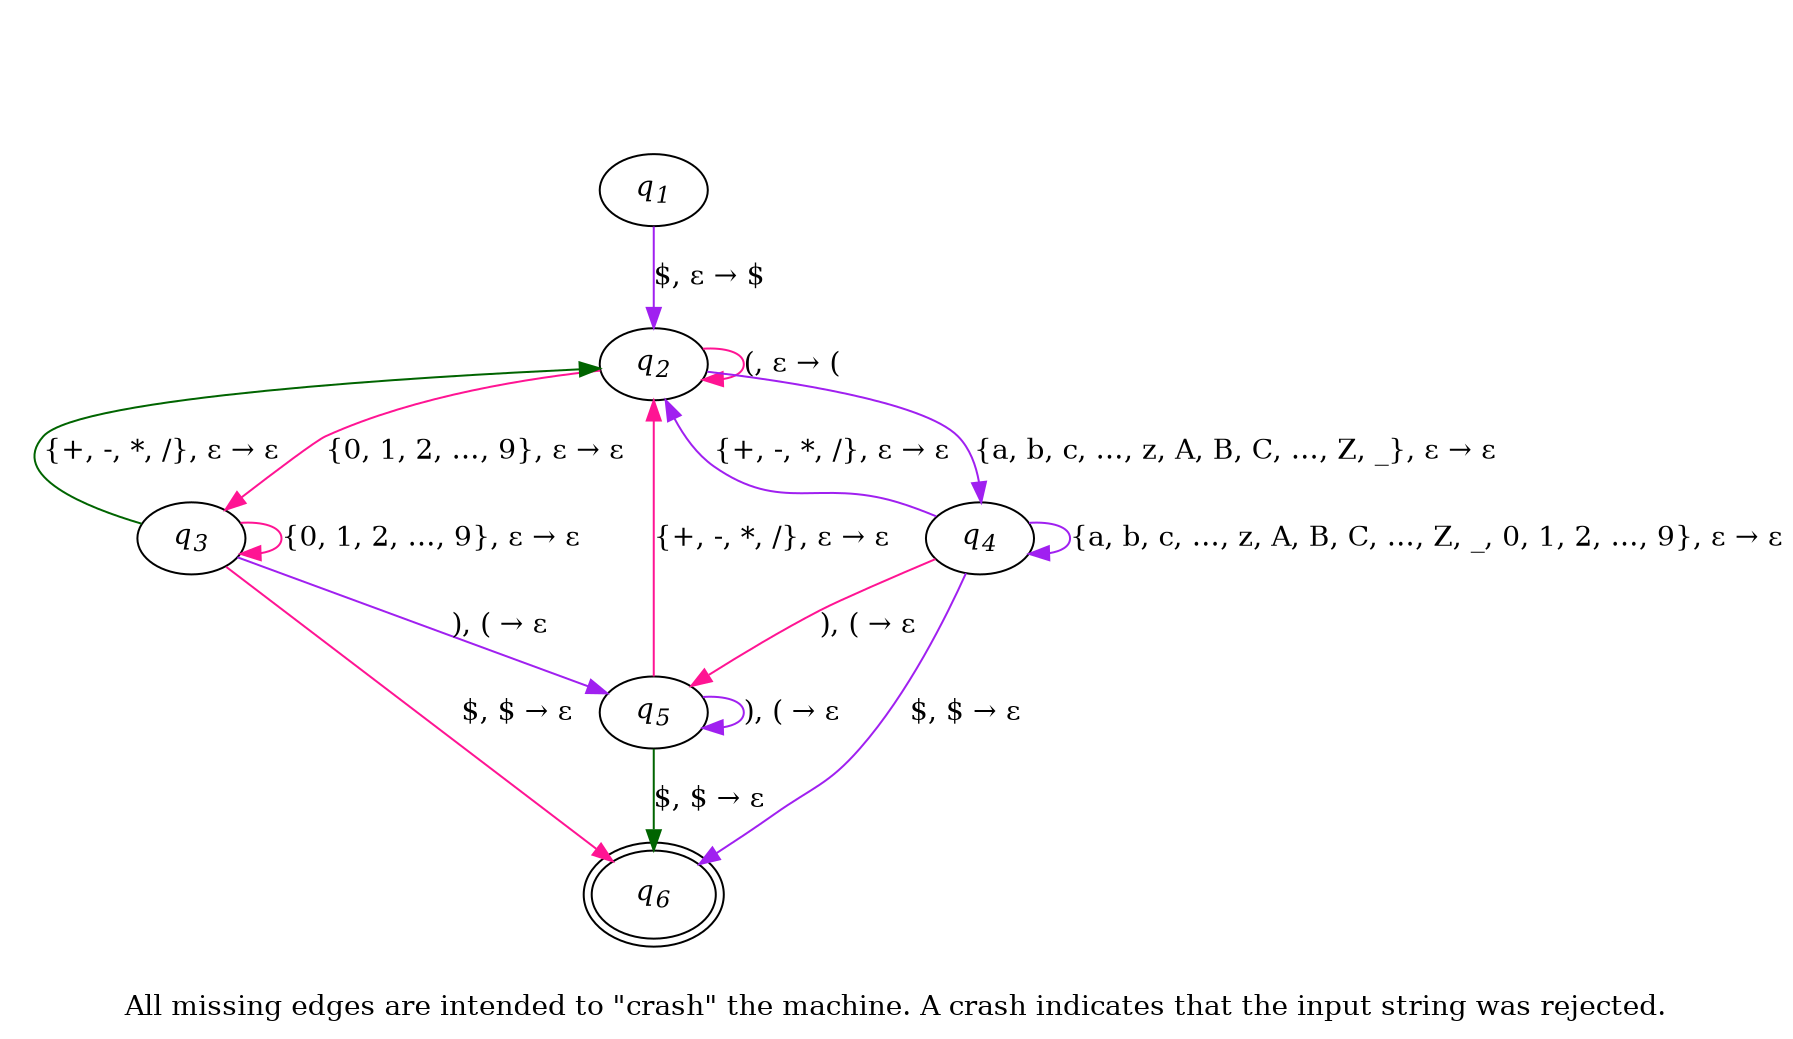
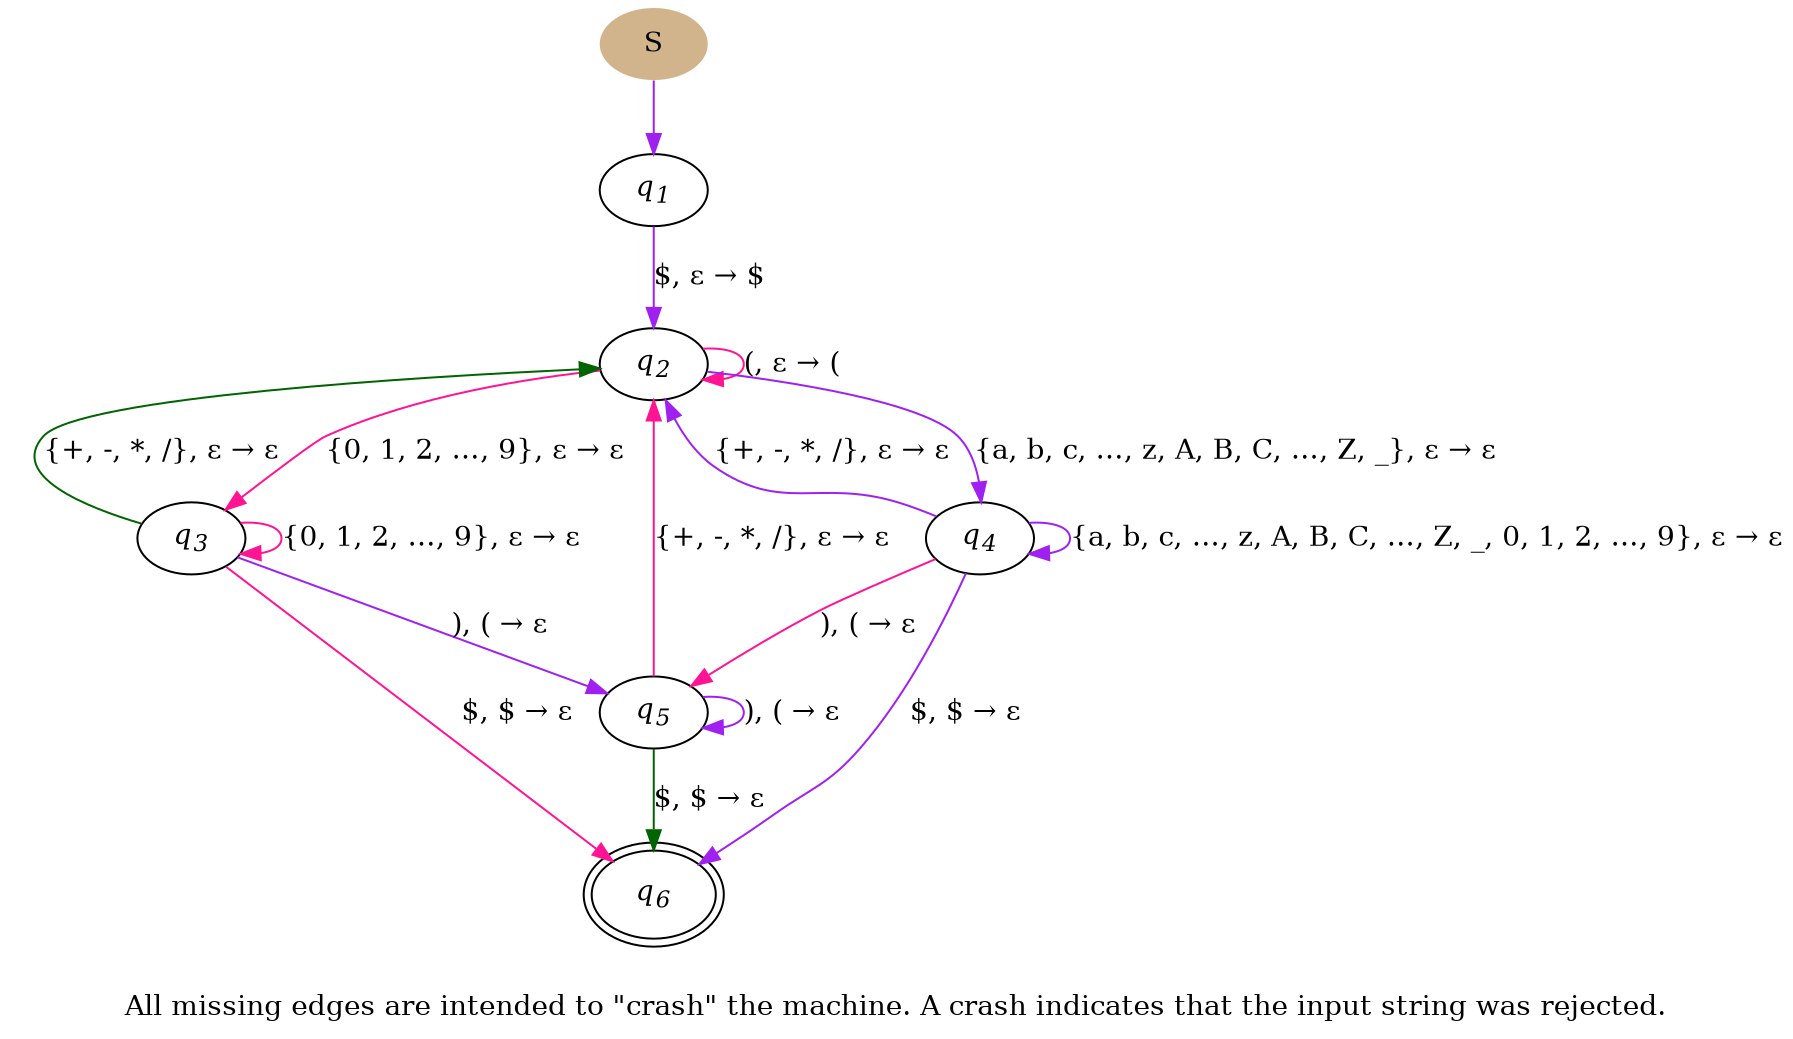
none -> (654, 44)
